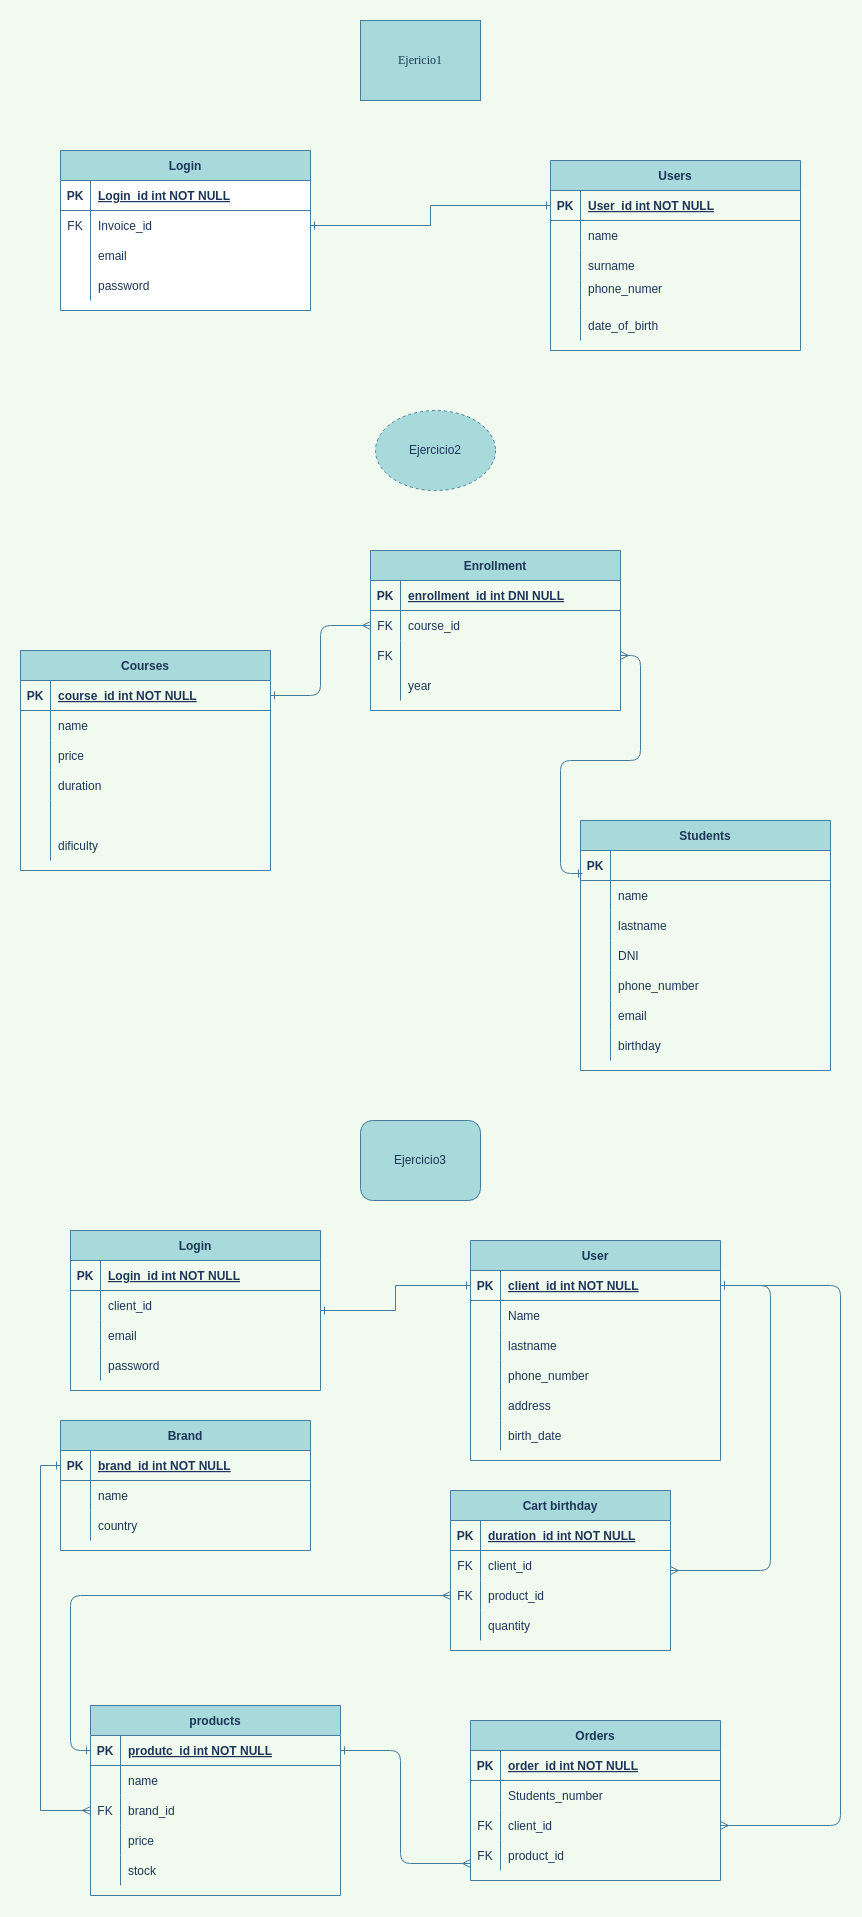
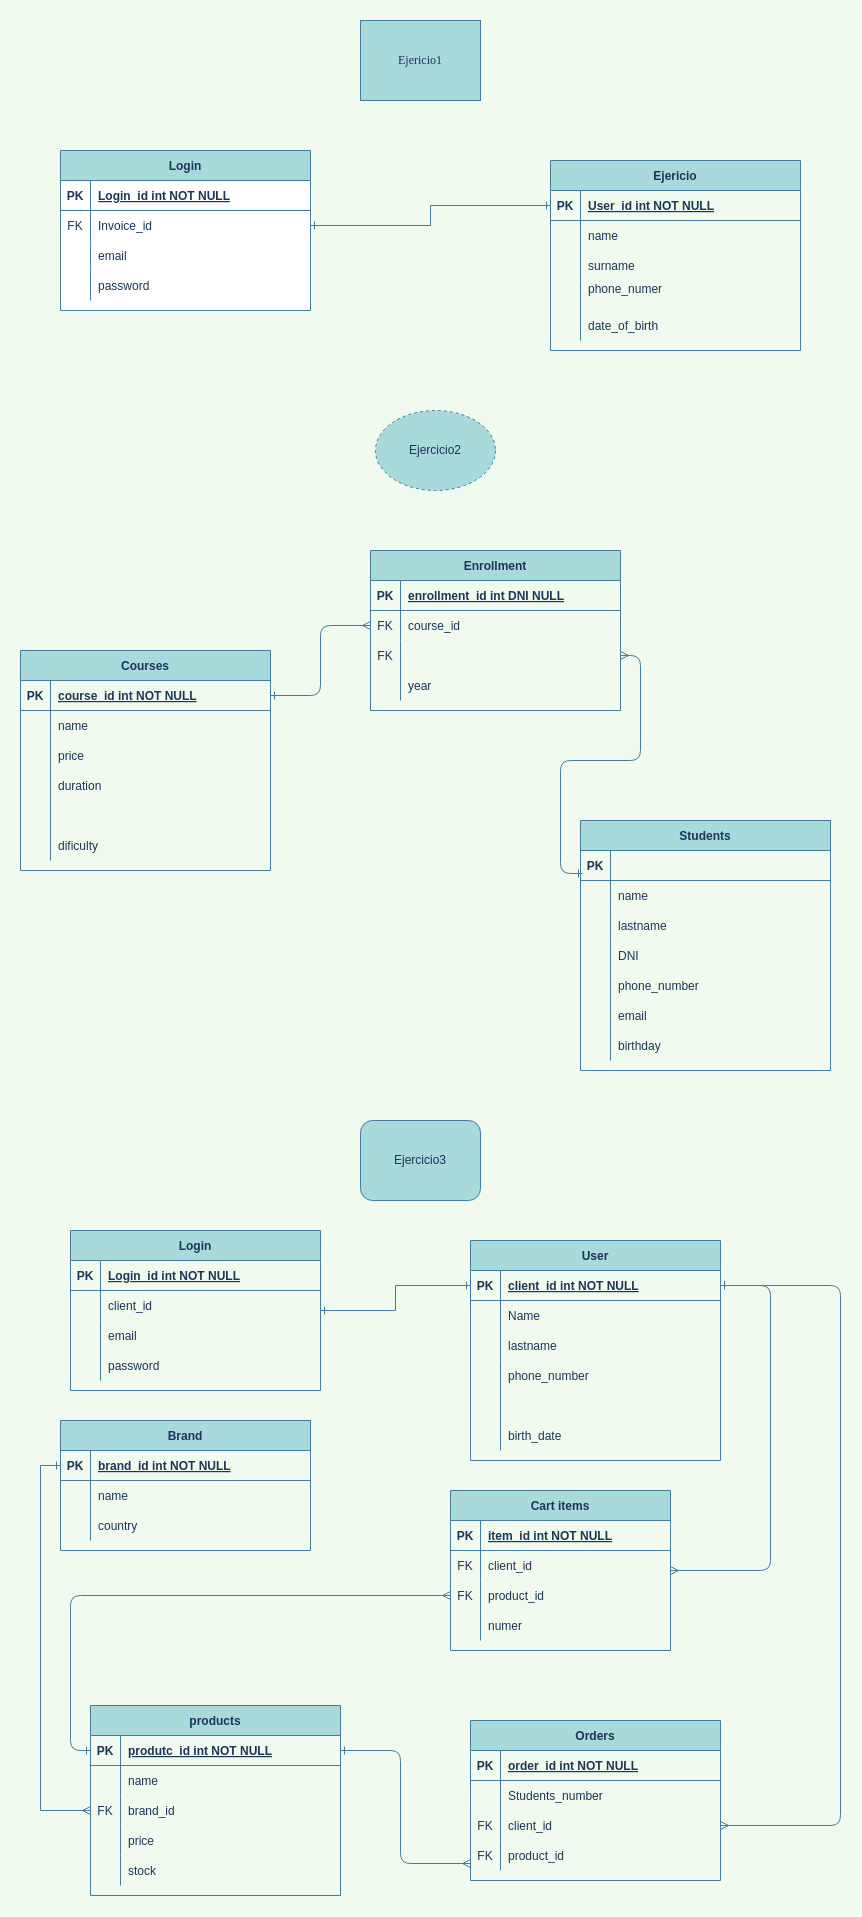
(675, 176) -> (675, 176)
(611, 1406) -> none
(560, 1506) -> (560, 1506)
(561, 1536) -> (547, 1536)
(513, 1626) -> (505, 1626)
